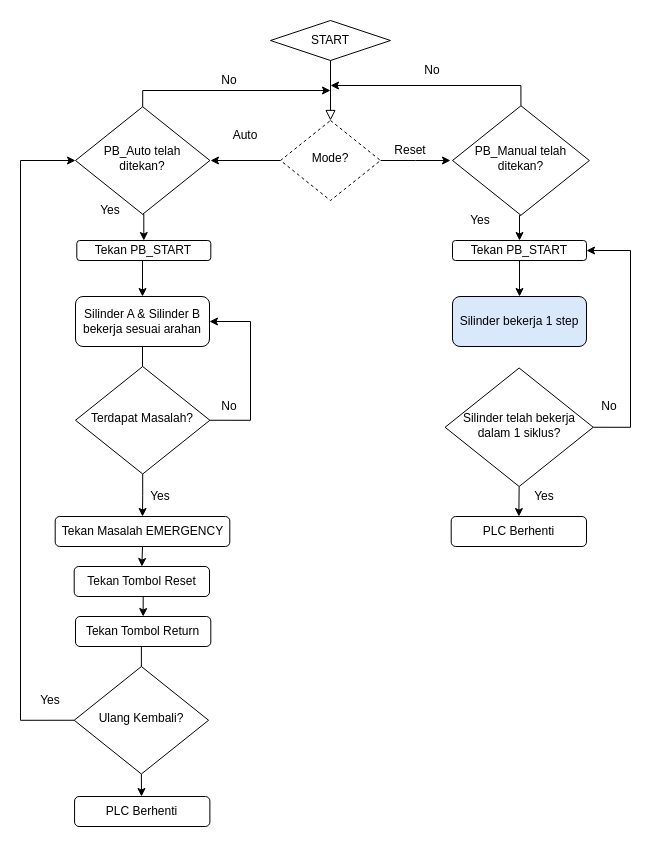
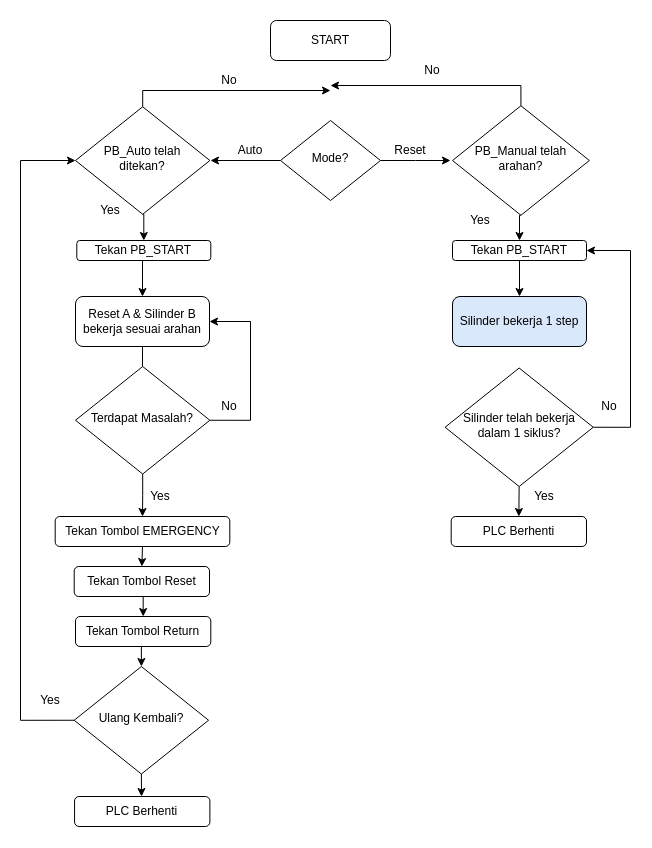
(331, 41) -> (331, 41)
(331, 85) -> none
(246, 136) -> (251, 151)
(521, 159) -> (521, 159)
(331, 161) -> (331, 161)
(143, 322) -> (143, 322)
(143, 532) -> (143, 532)
(141, 662) -> (141, 658)
